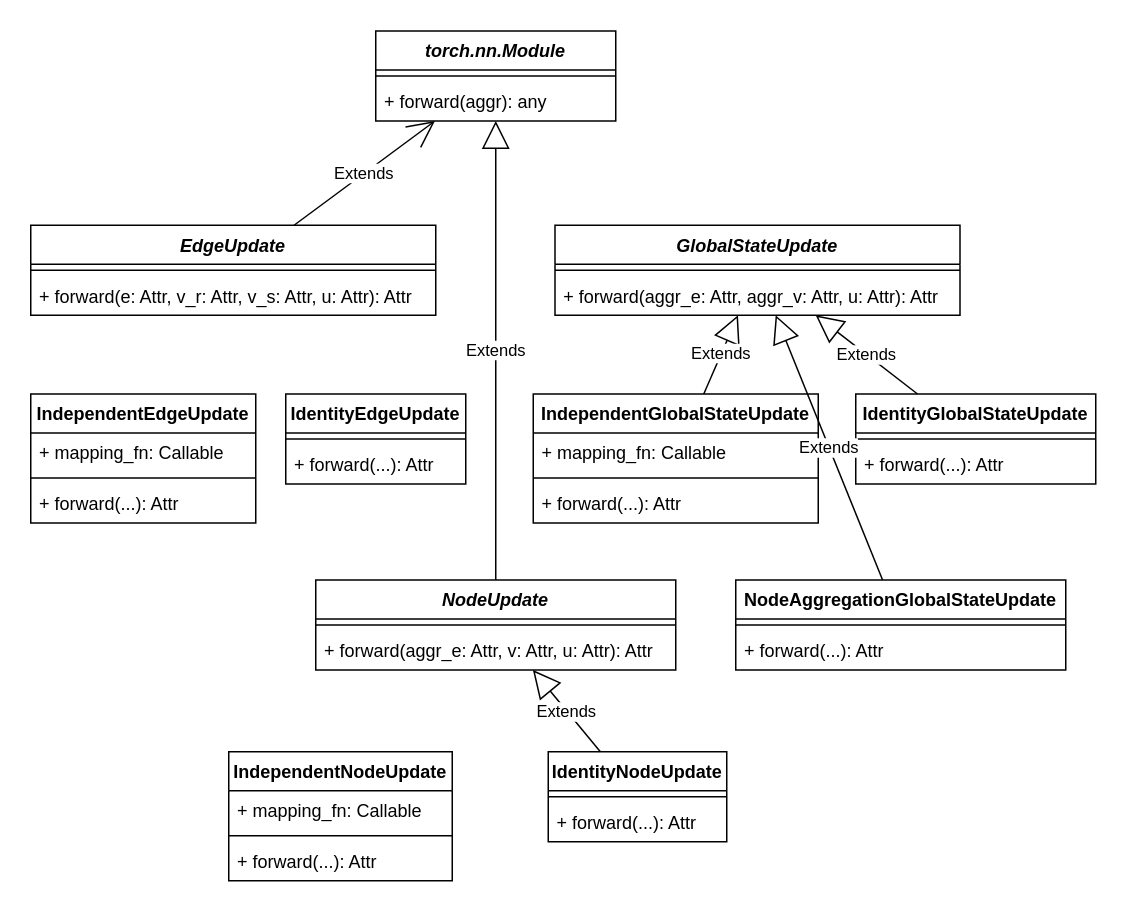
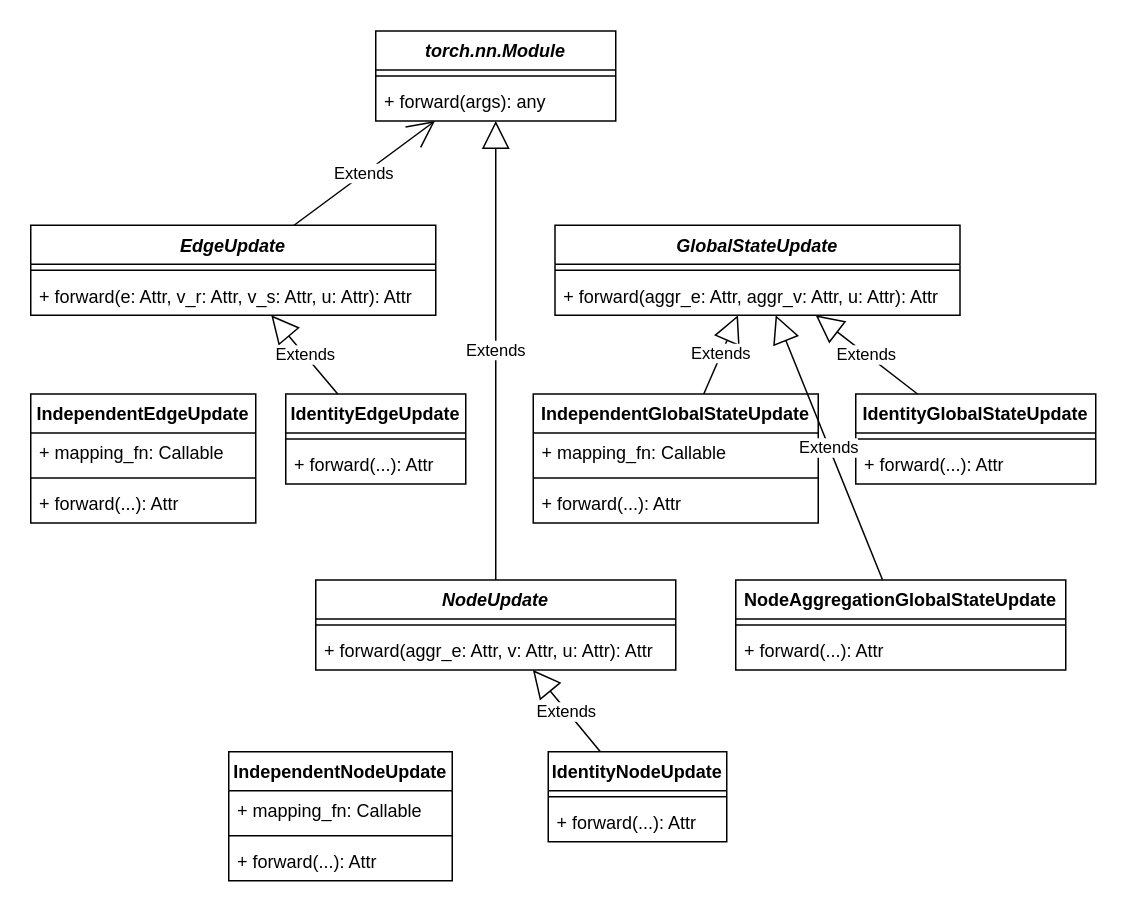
(478, 102) -> (478, 102)
none -> (314, 365)
